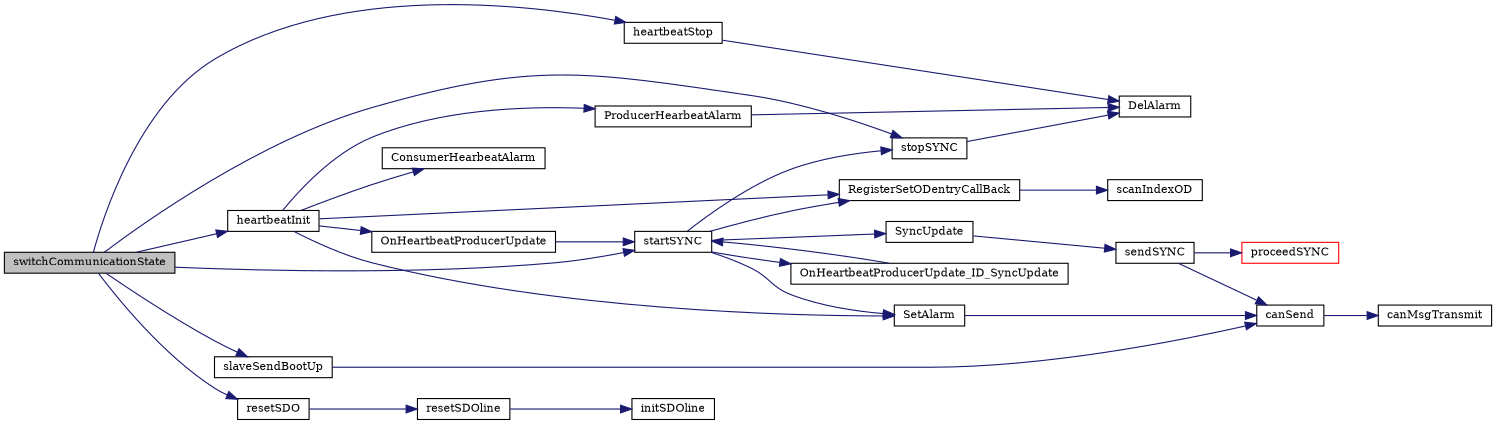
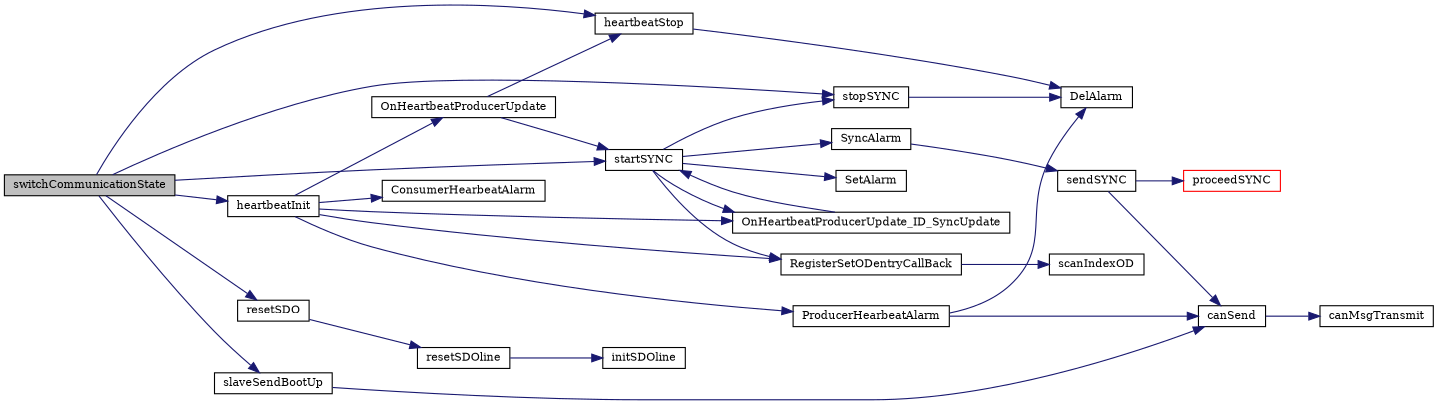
none -> (549, 68)
(930, 232) -> (871, 139)
(584, 300) -> (520, 216)
(1105, 316) -> (1068, 316)
